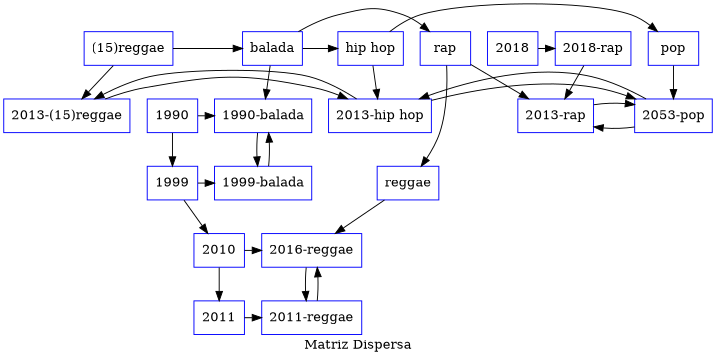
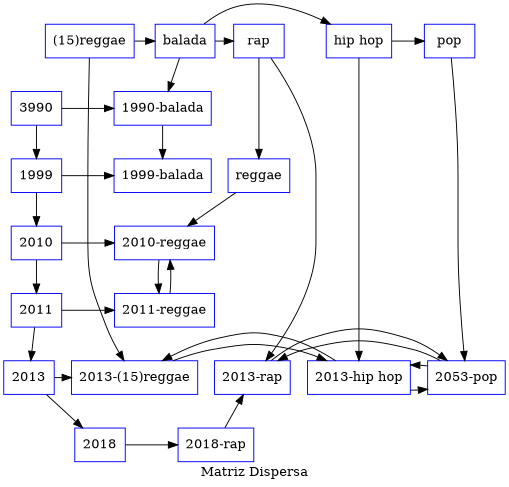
(172, 116) -> (36, 108)
(269, 154) -> none
(312, 250) -> (165, 243)
none -> (29, 378)
